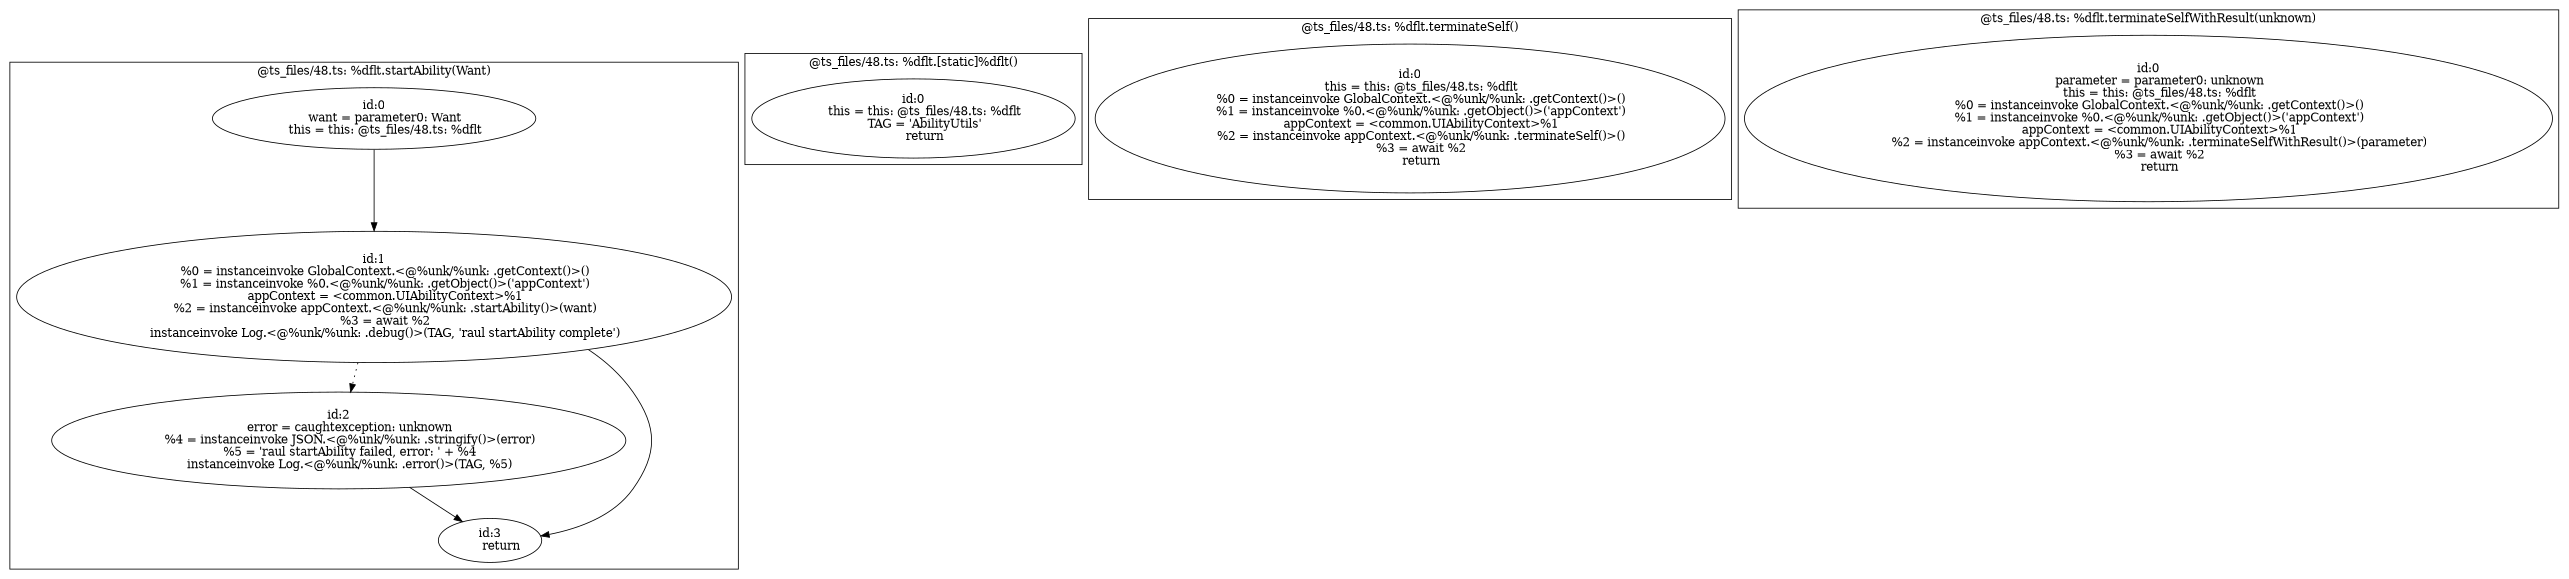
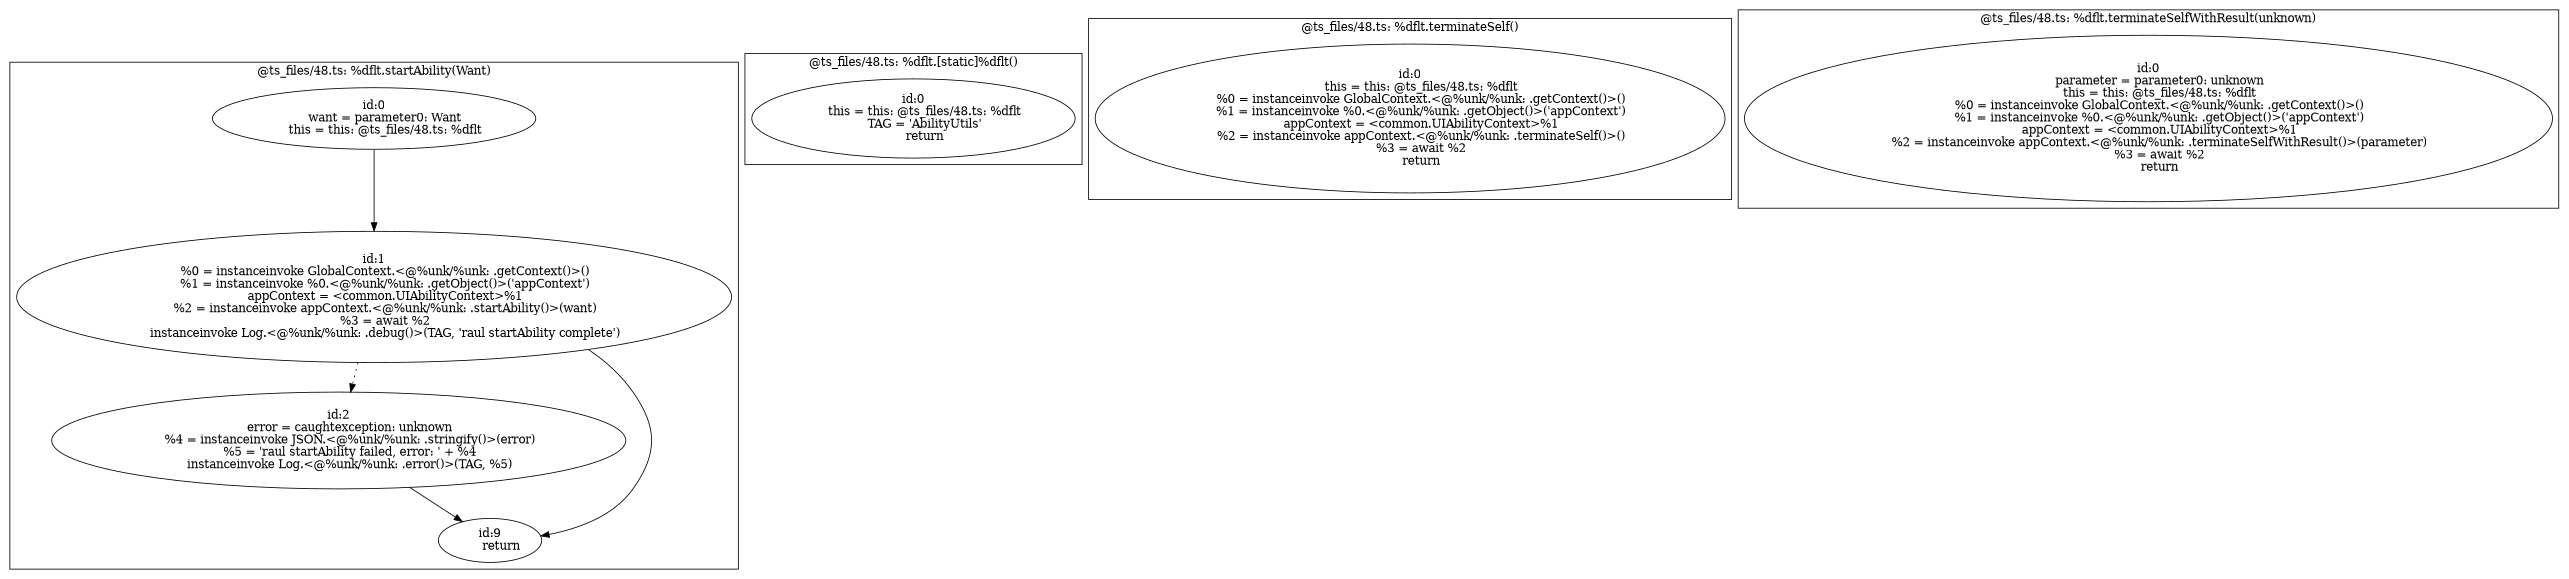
(490, 540) -> (490, 540)
